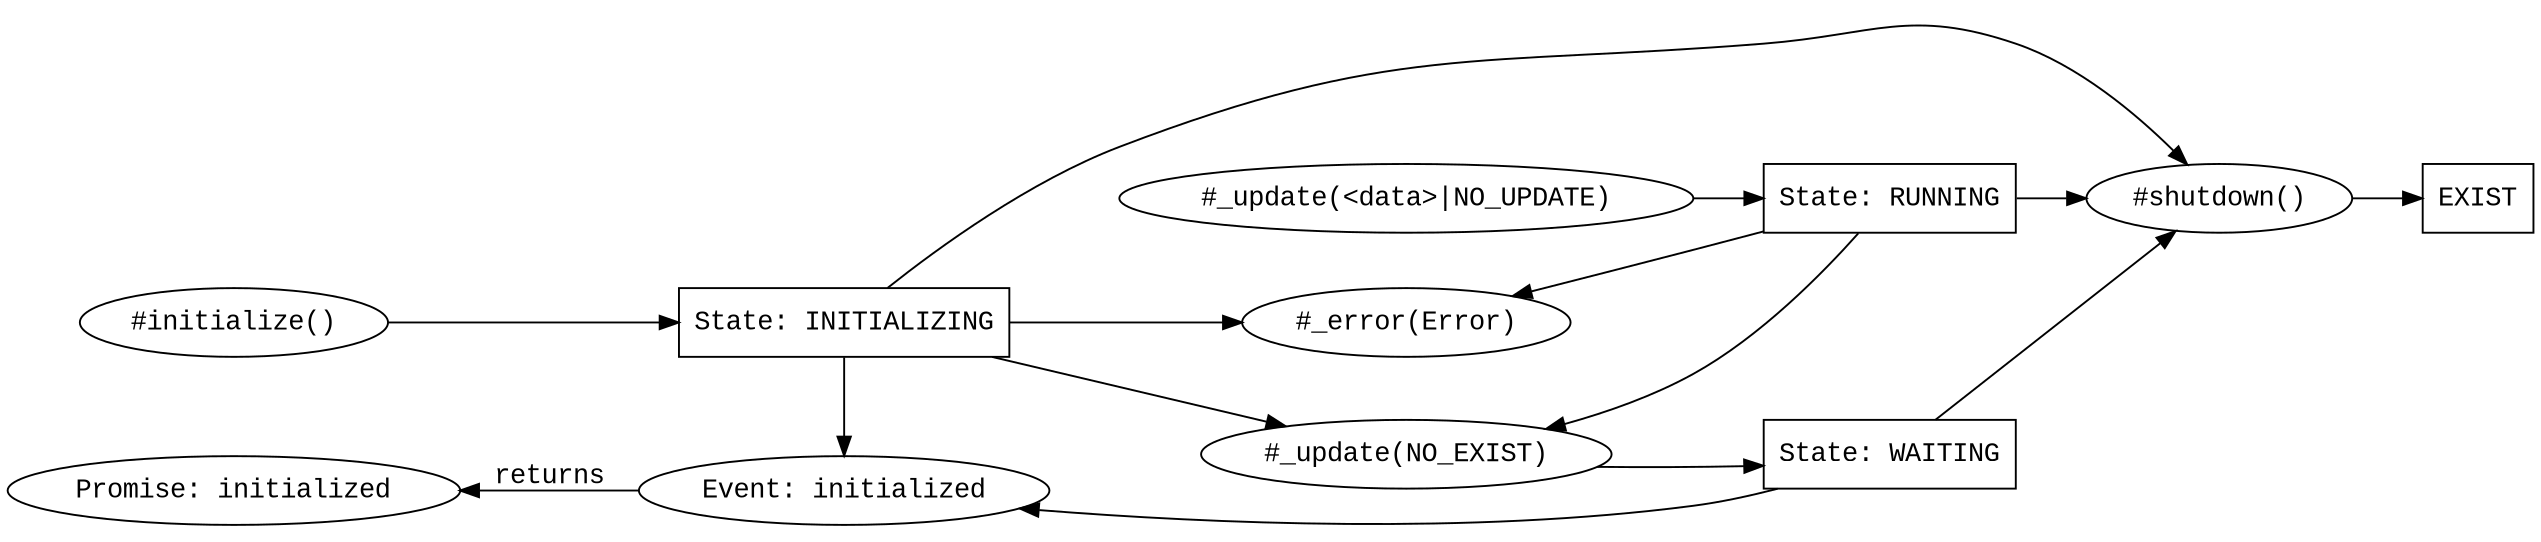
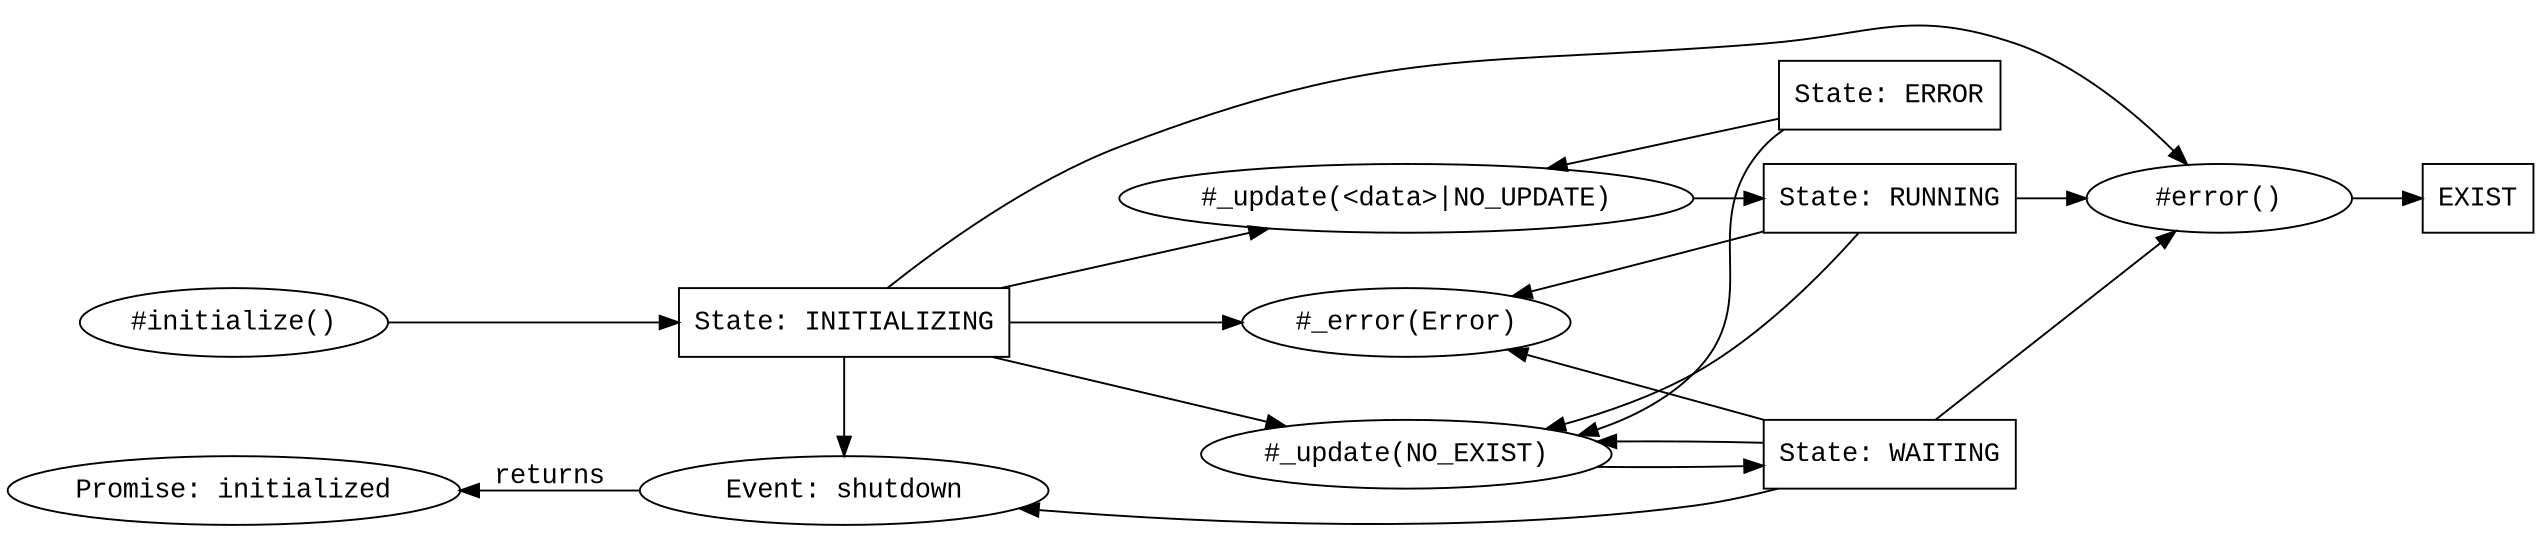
none -> (1890, 95)
(2219, 198) -> (2219, 198)
none -> (1125, 260)
none -> (1639, 386)
none -> (1690, 442)
(844, 491) -> (844, 491)
